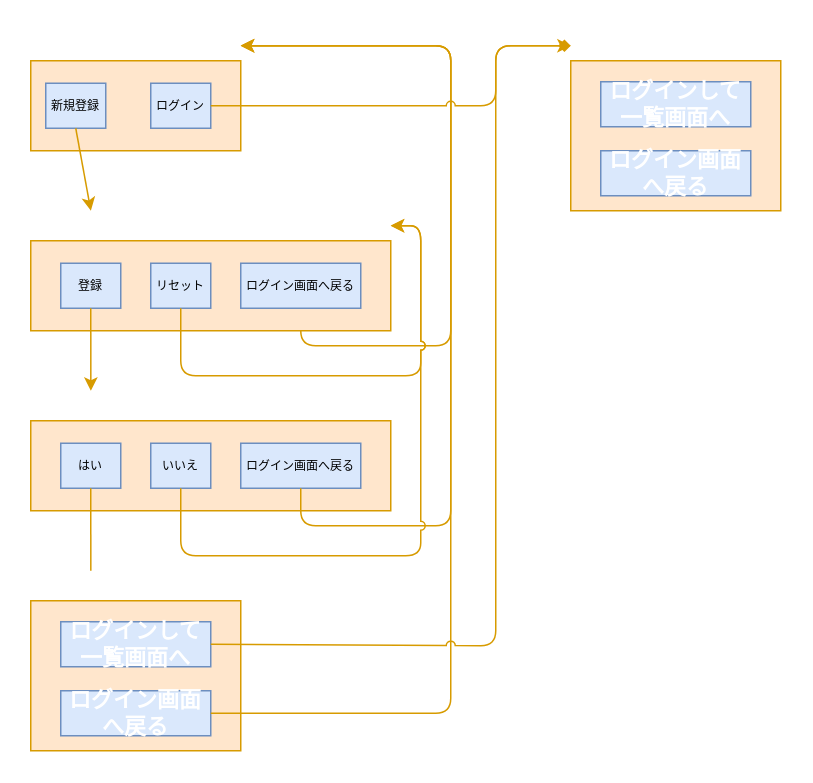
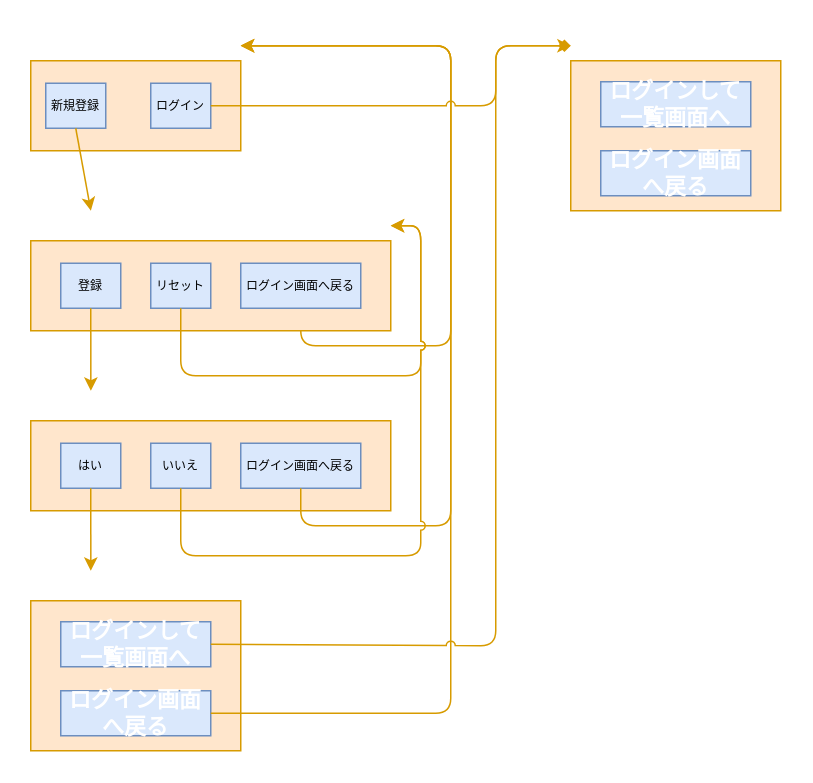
(91, 563) -> (91, 559)
